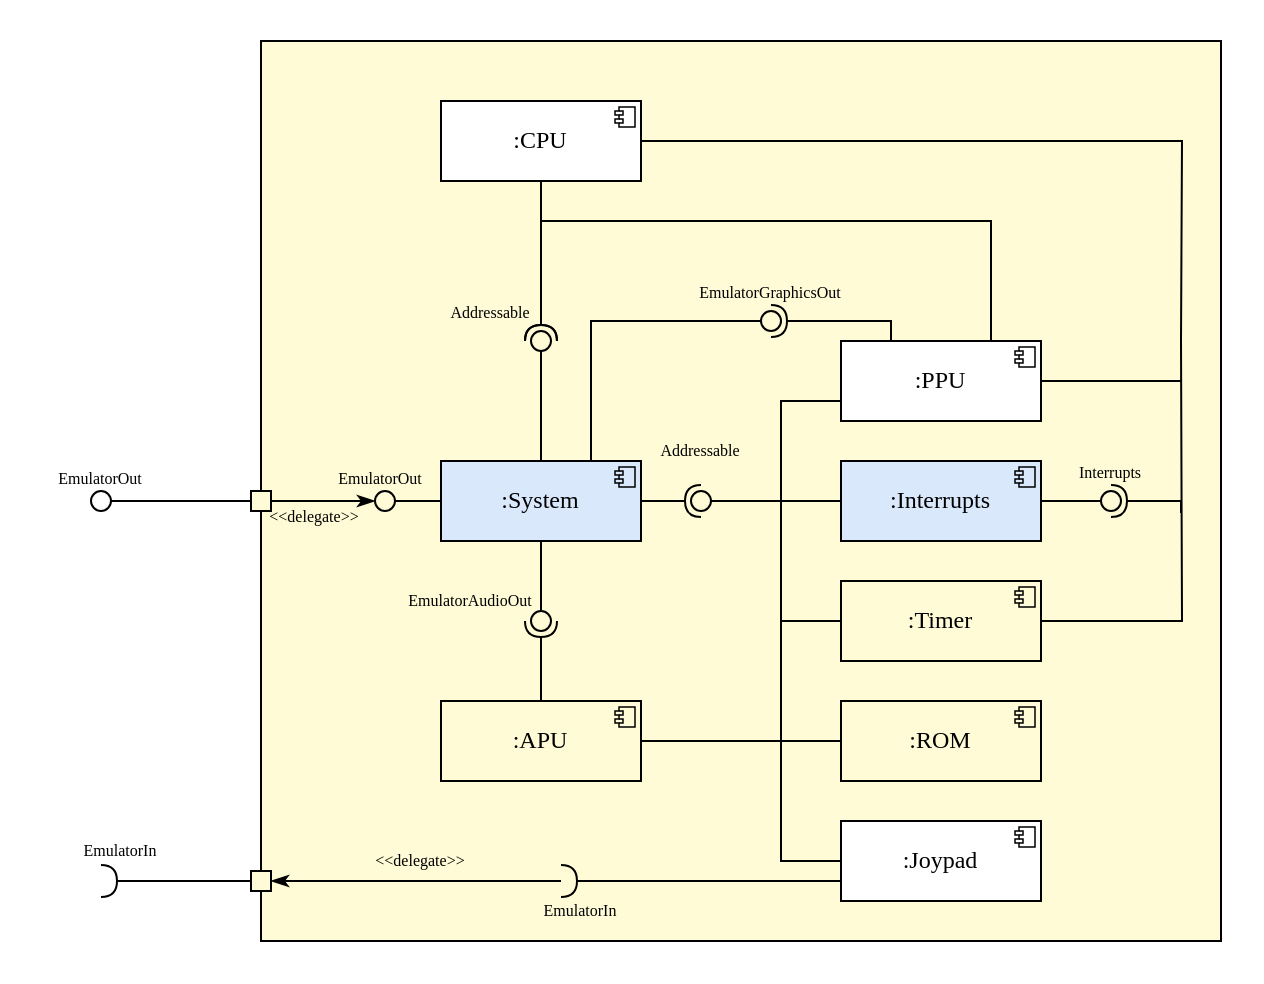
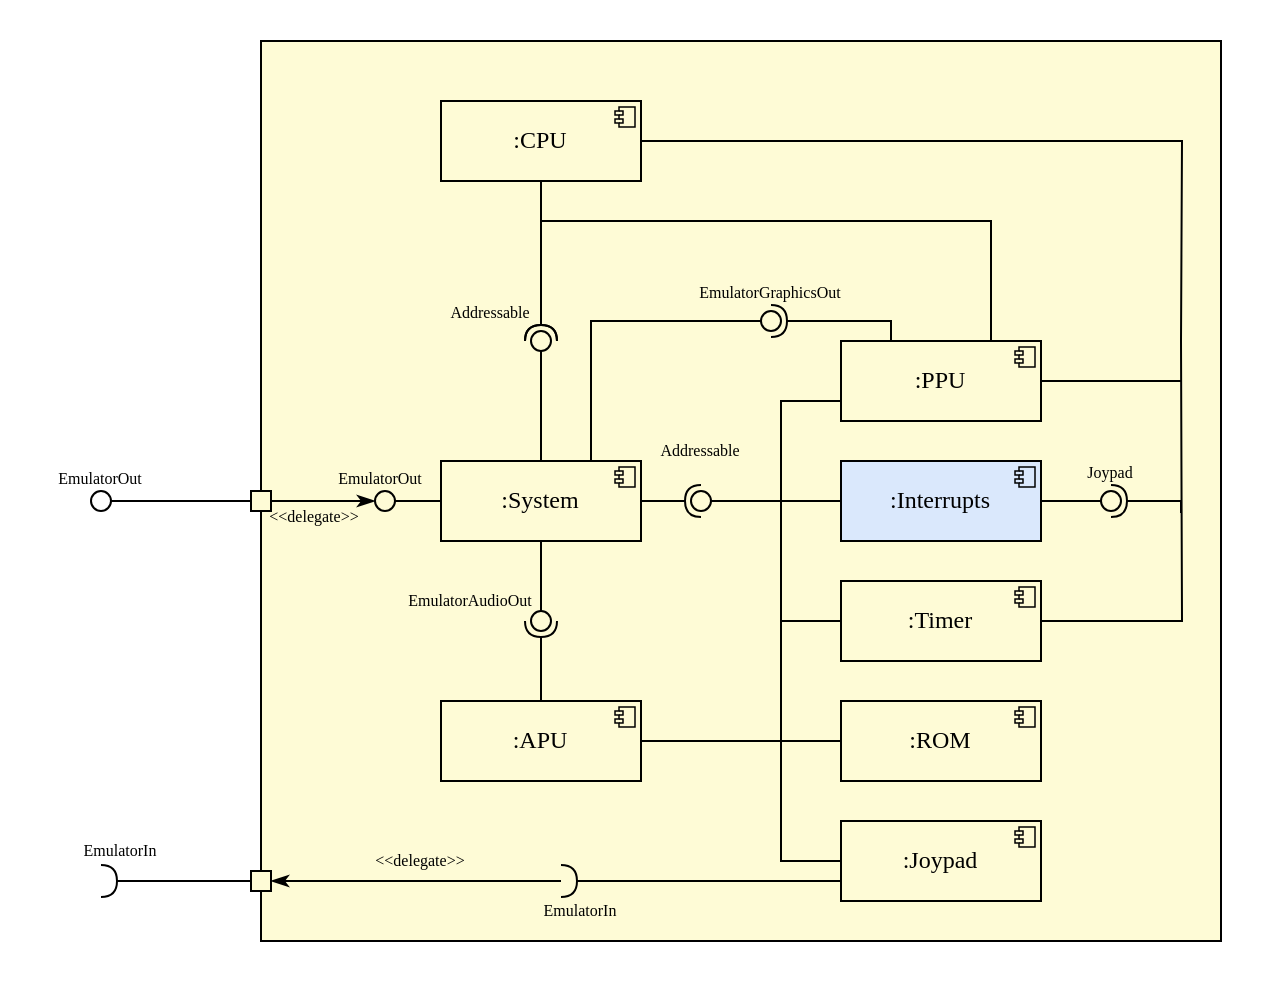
(541, 141) -> (541, 141)
(941, 381) -> (941, 381)
(1111, 473) -> (1111, 473)
(541, 501) -> (541, 501)
(941, 861) -> (941, 861)
